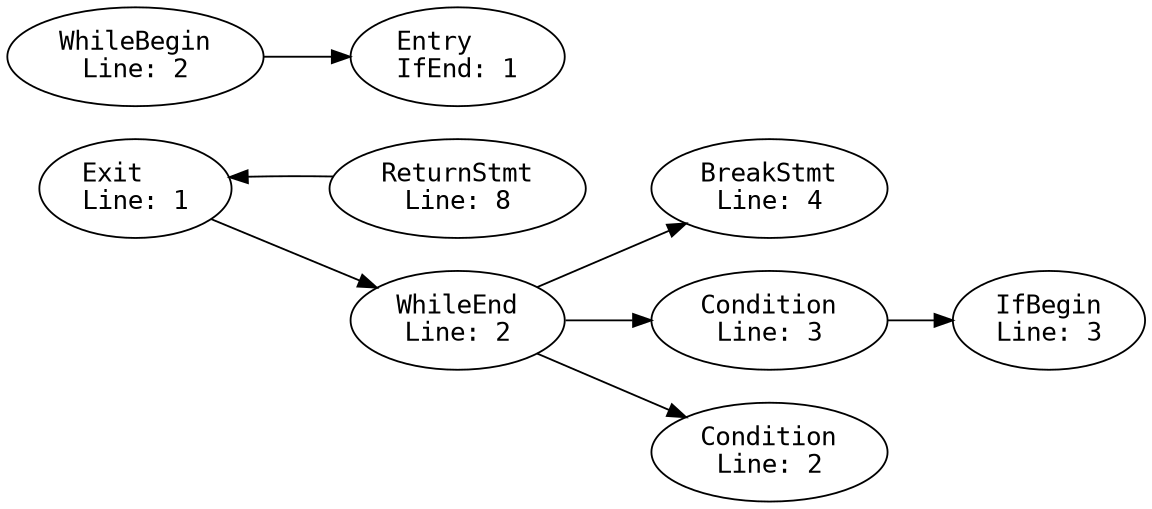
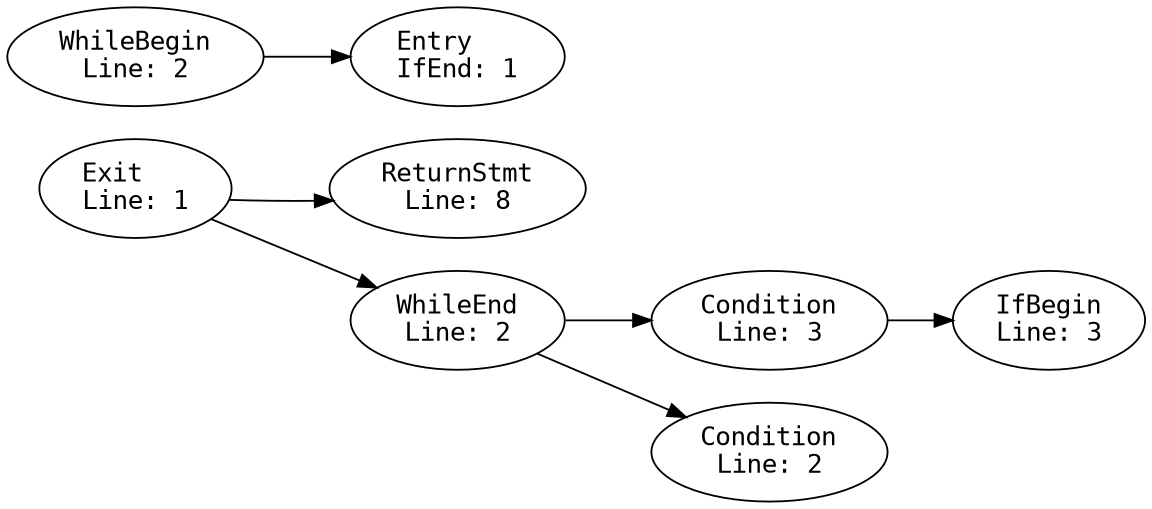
(291, 176) -> (272, 201)
(769, 189) -> none
